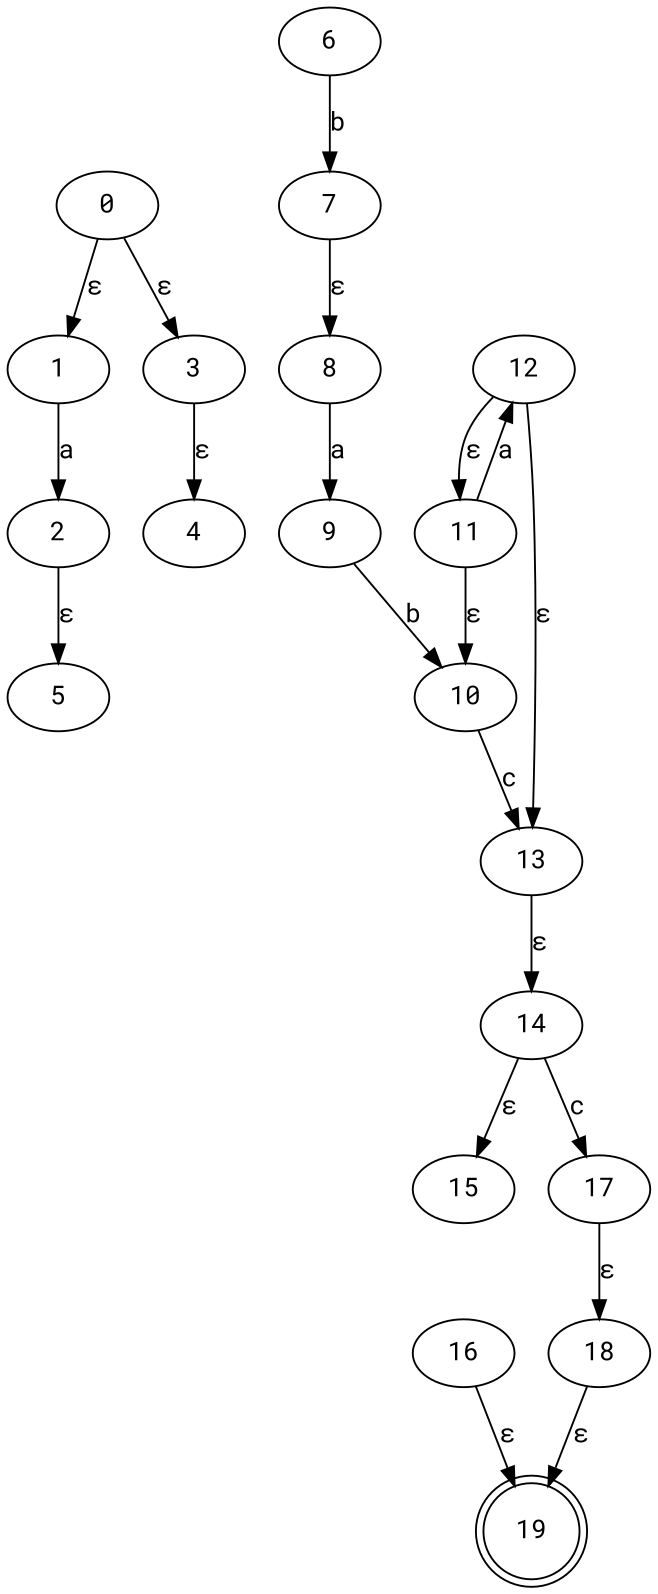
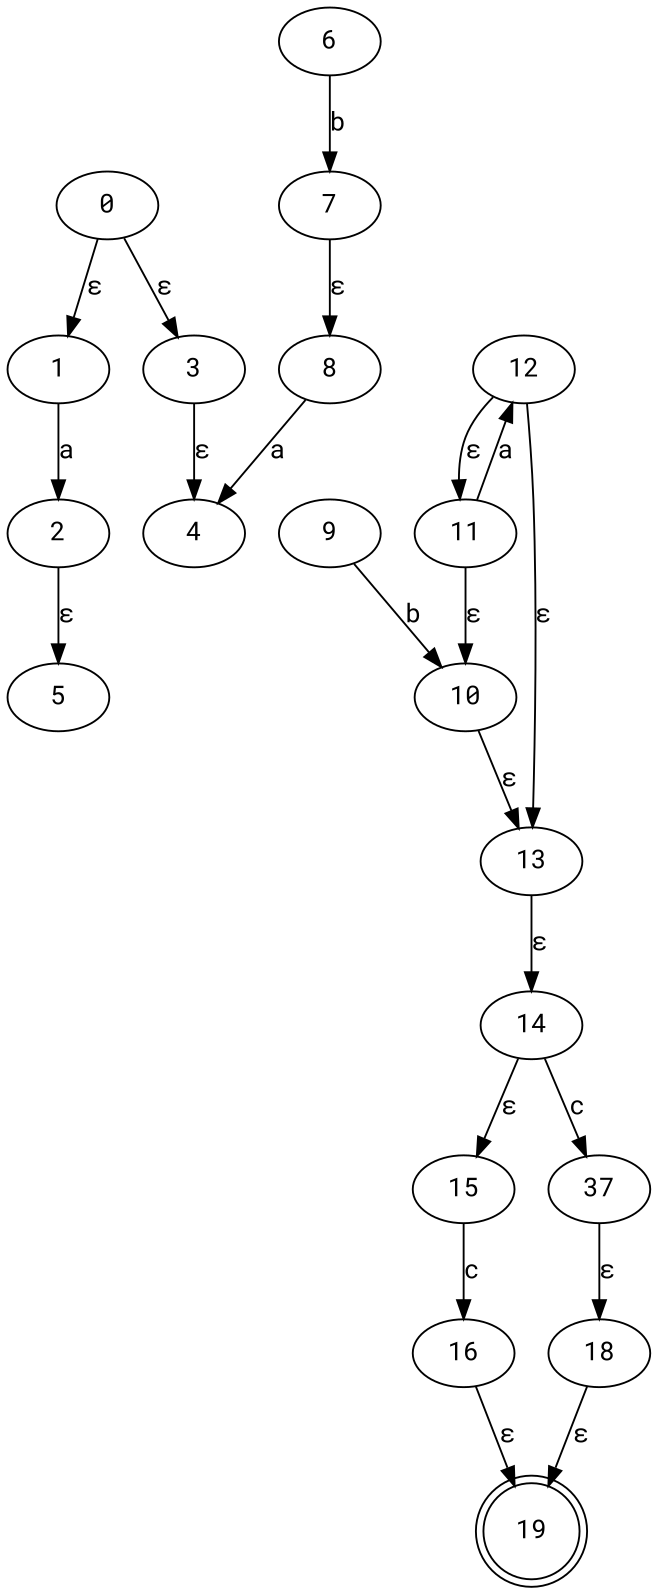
(330, 442) -> (268, 444)
(510, 779) -> (510, 779)
(599, 1189) -> (599, 1189)
none -> (464, 1262)
